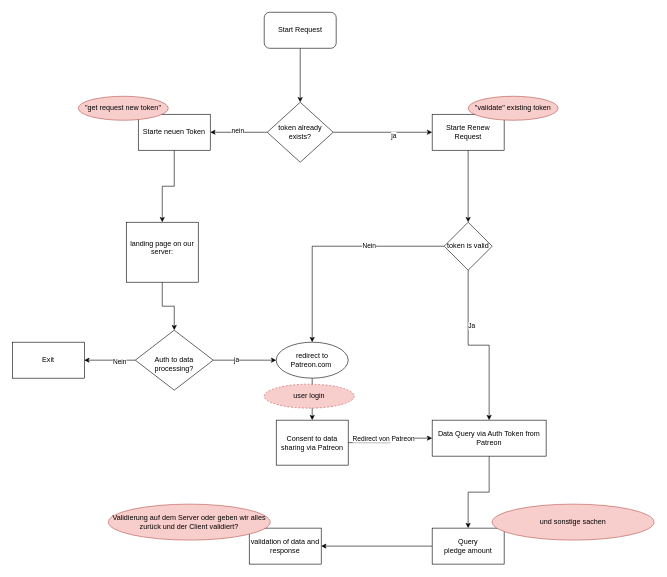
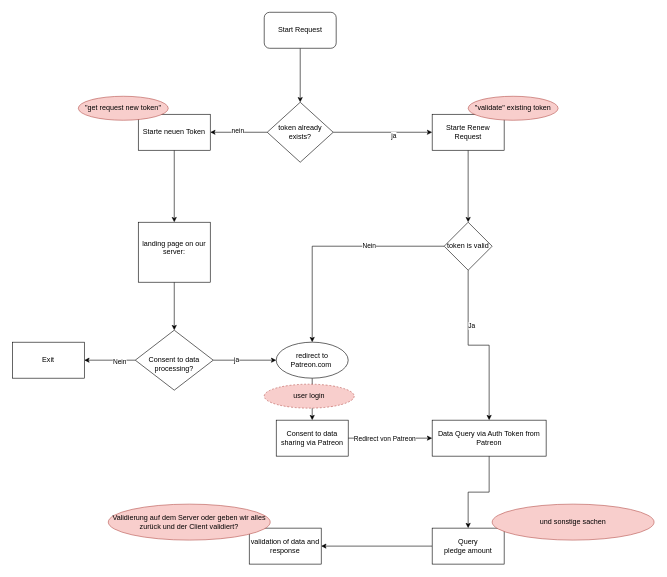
(162, 252) -> (174, 252)
(174, 360) -> (174, 360)
(312, 443) -> (312, 438)
